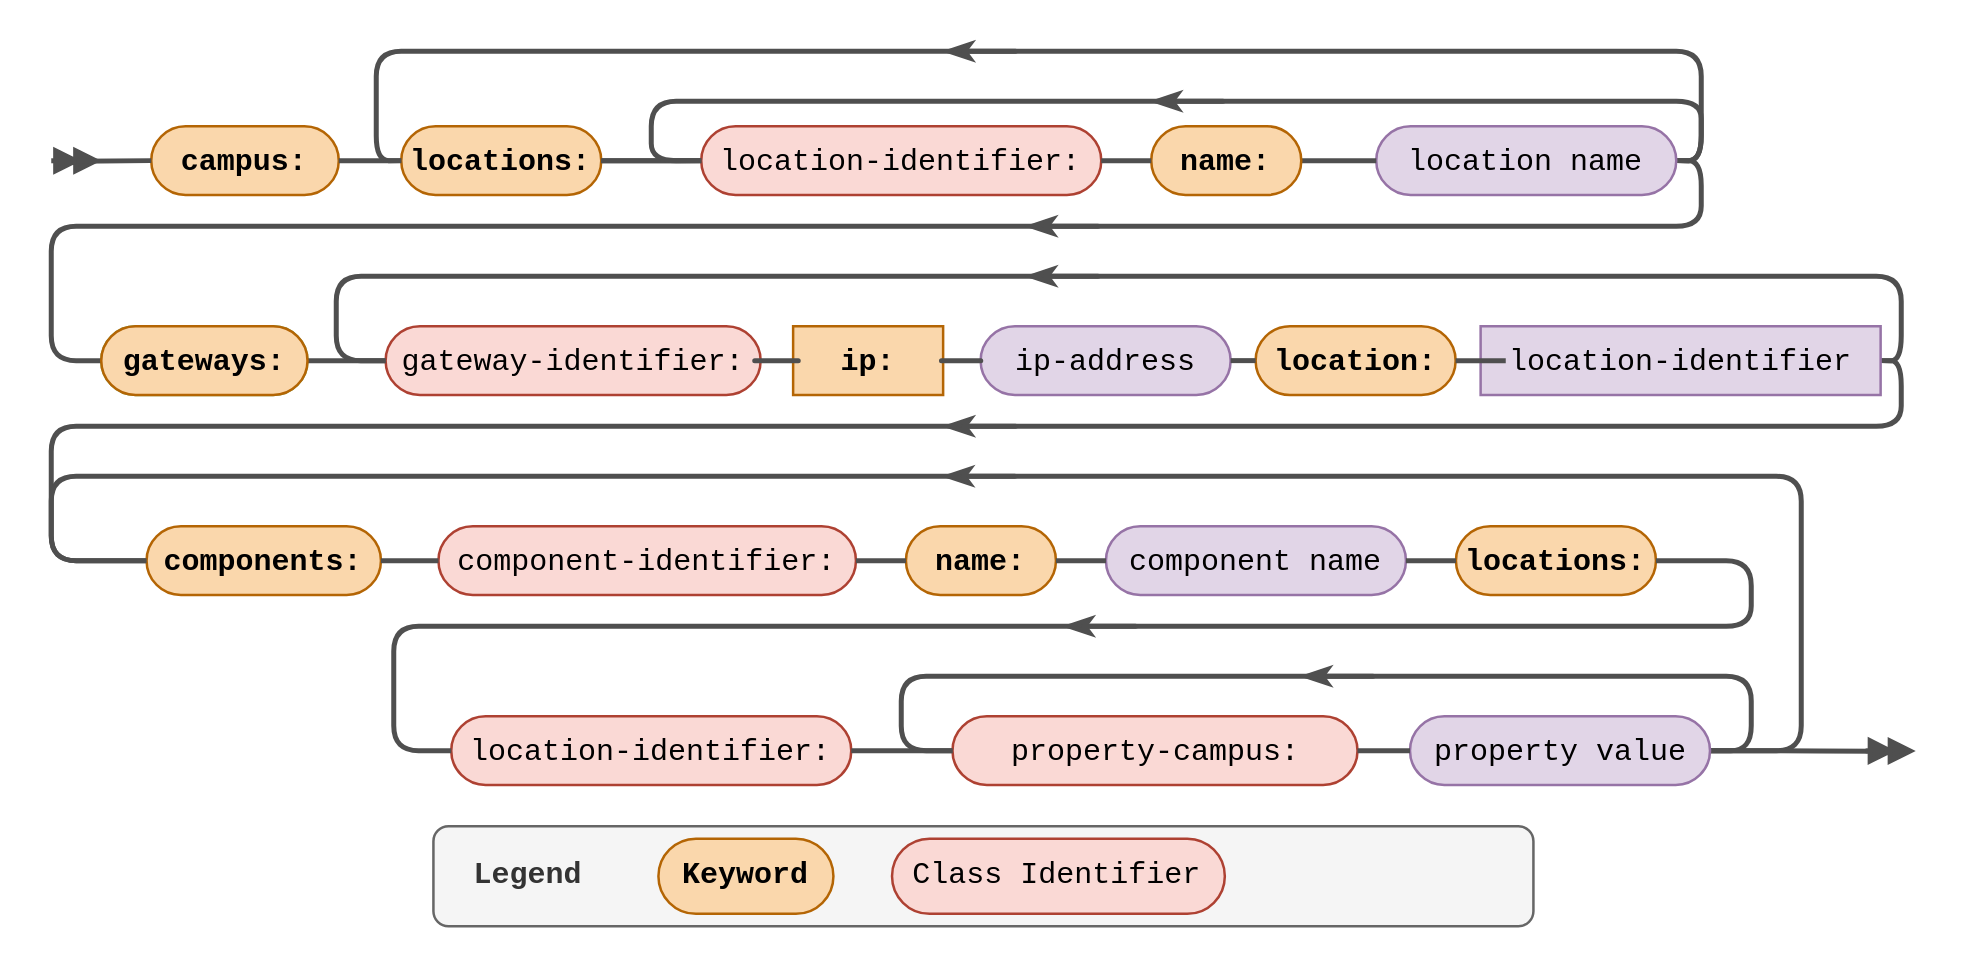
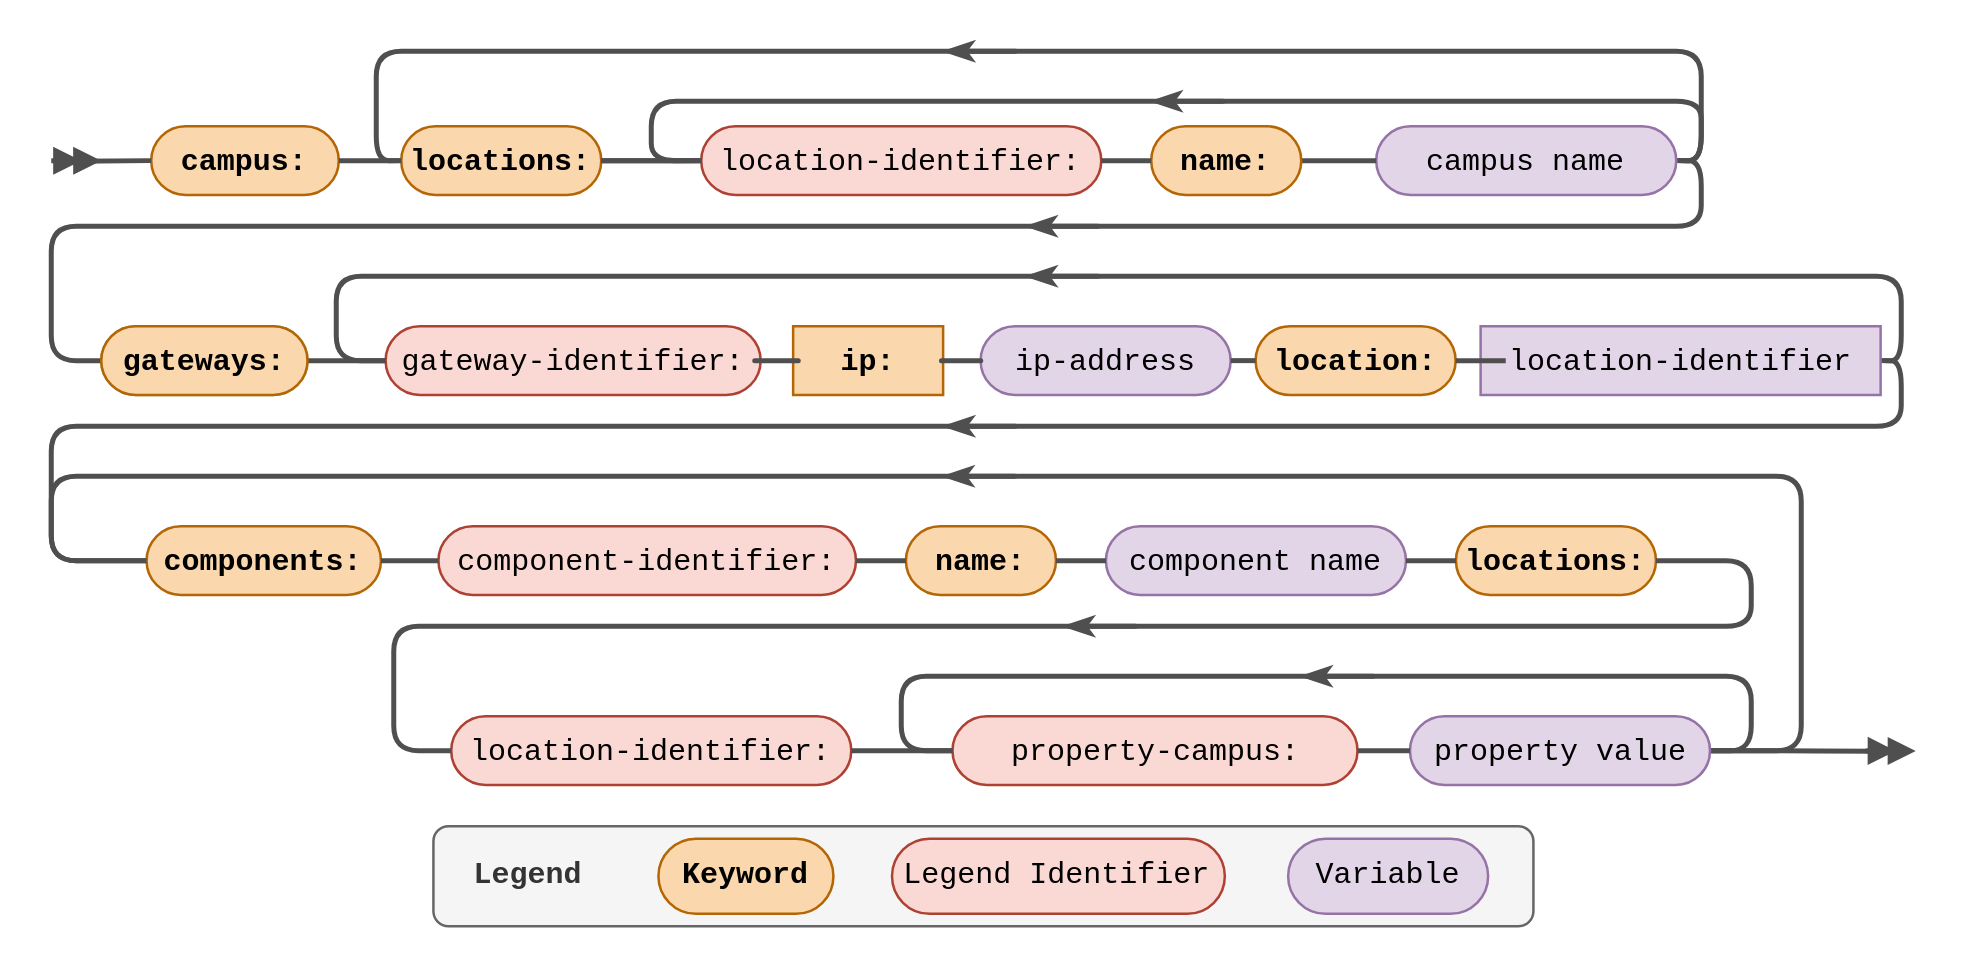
(1526, 161) -> (1526, 161)
(1058, 876) -> (1058, 876)
none -> (1388, 876)
